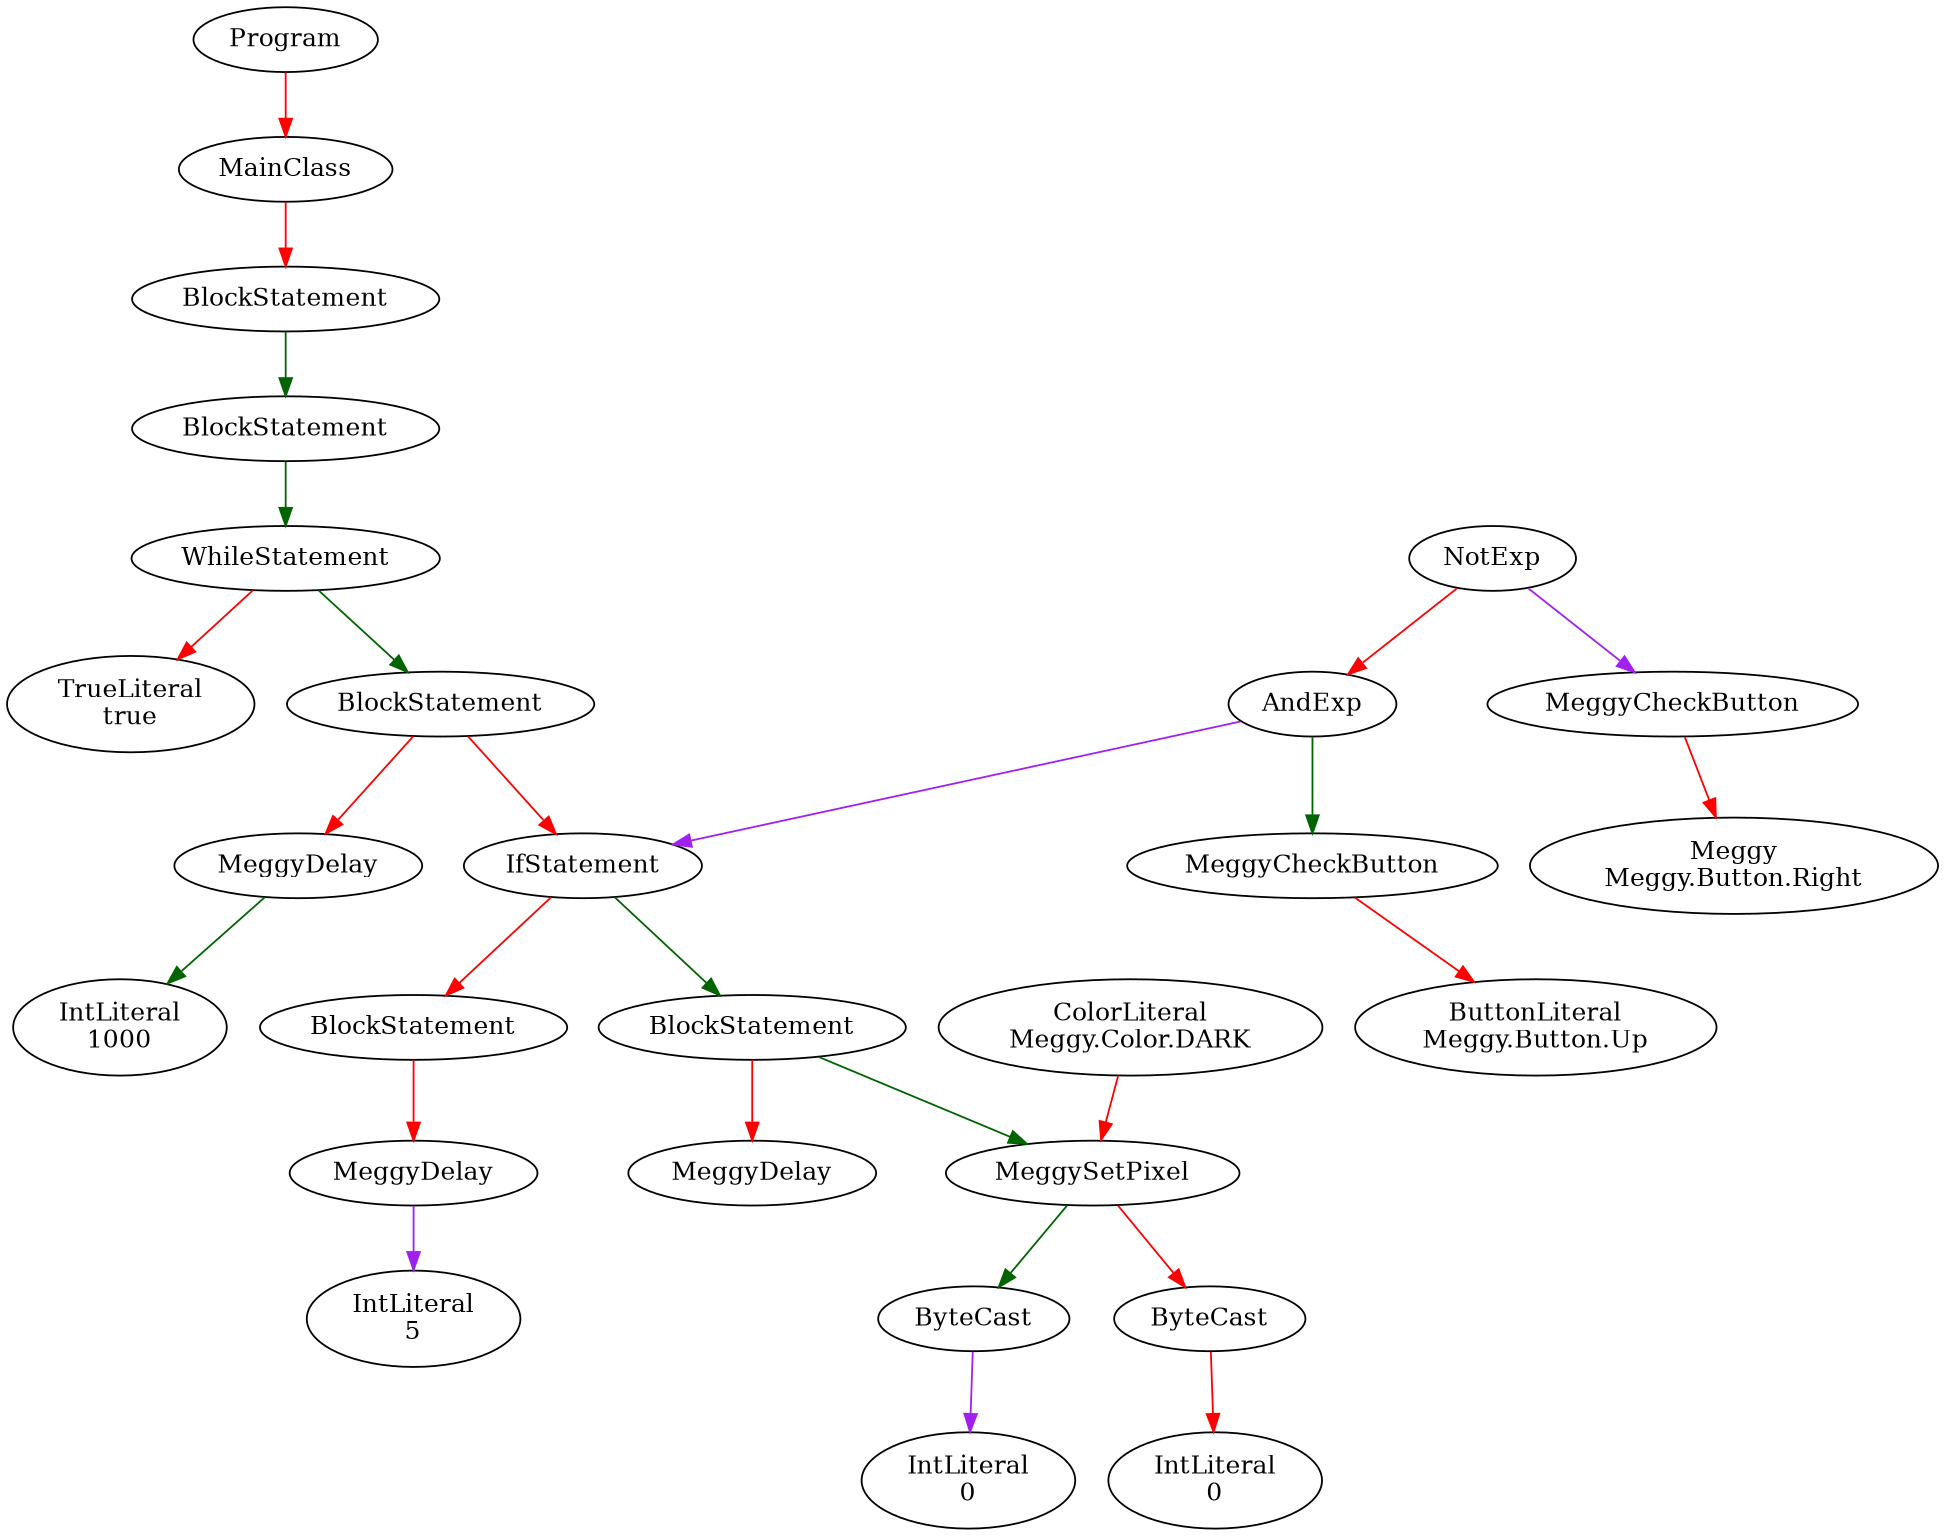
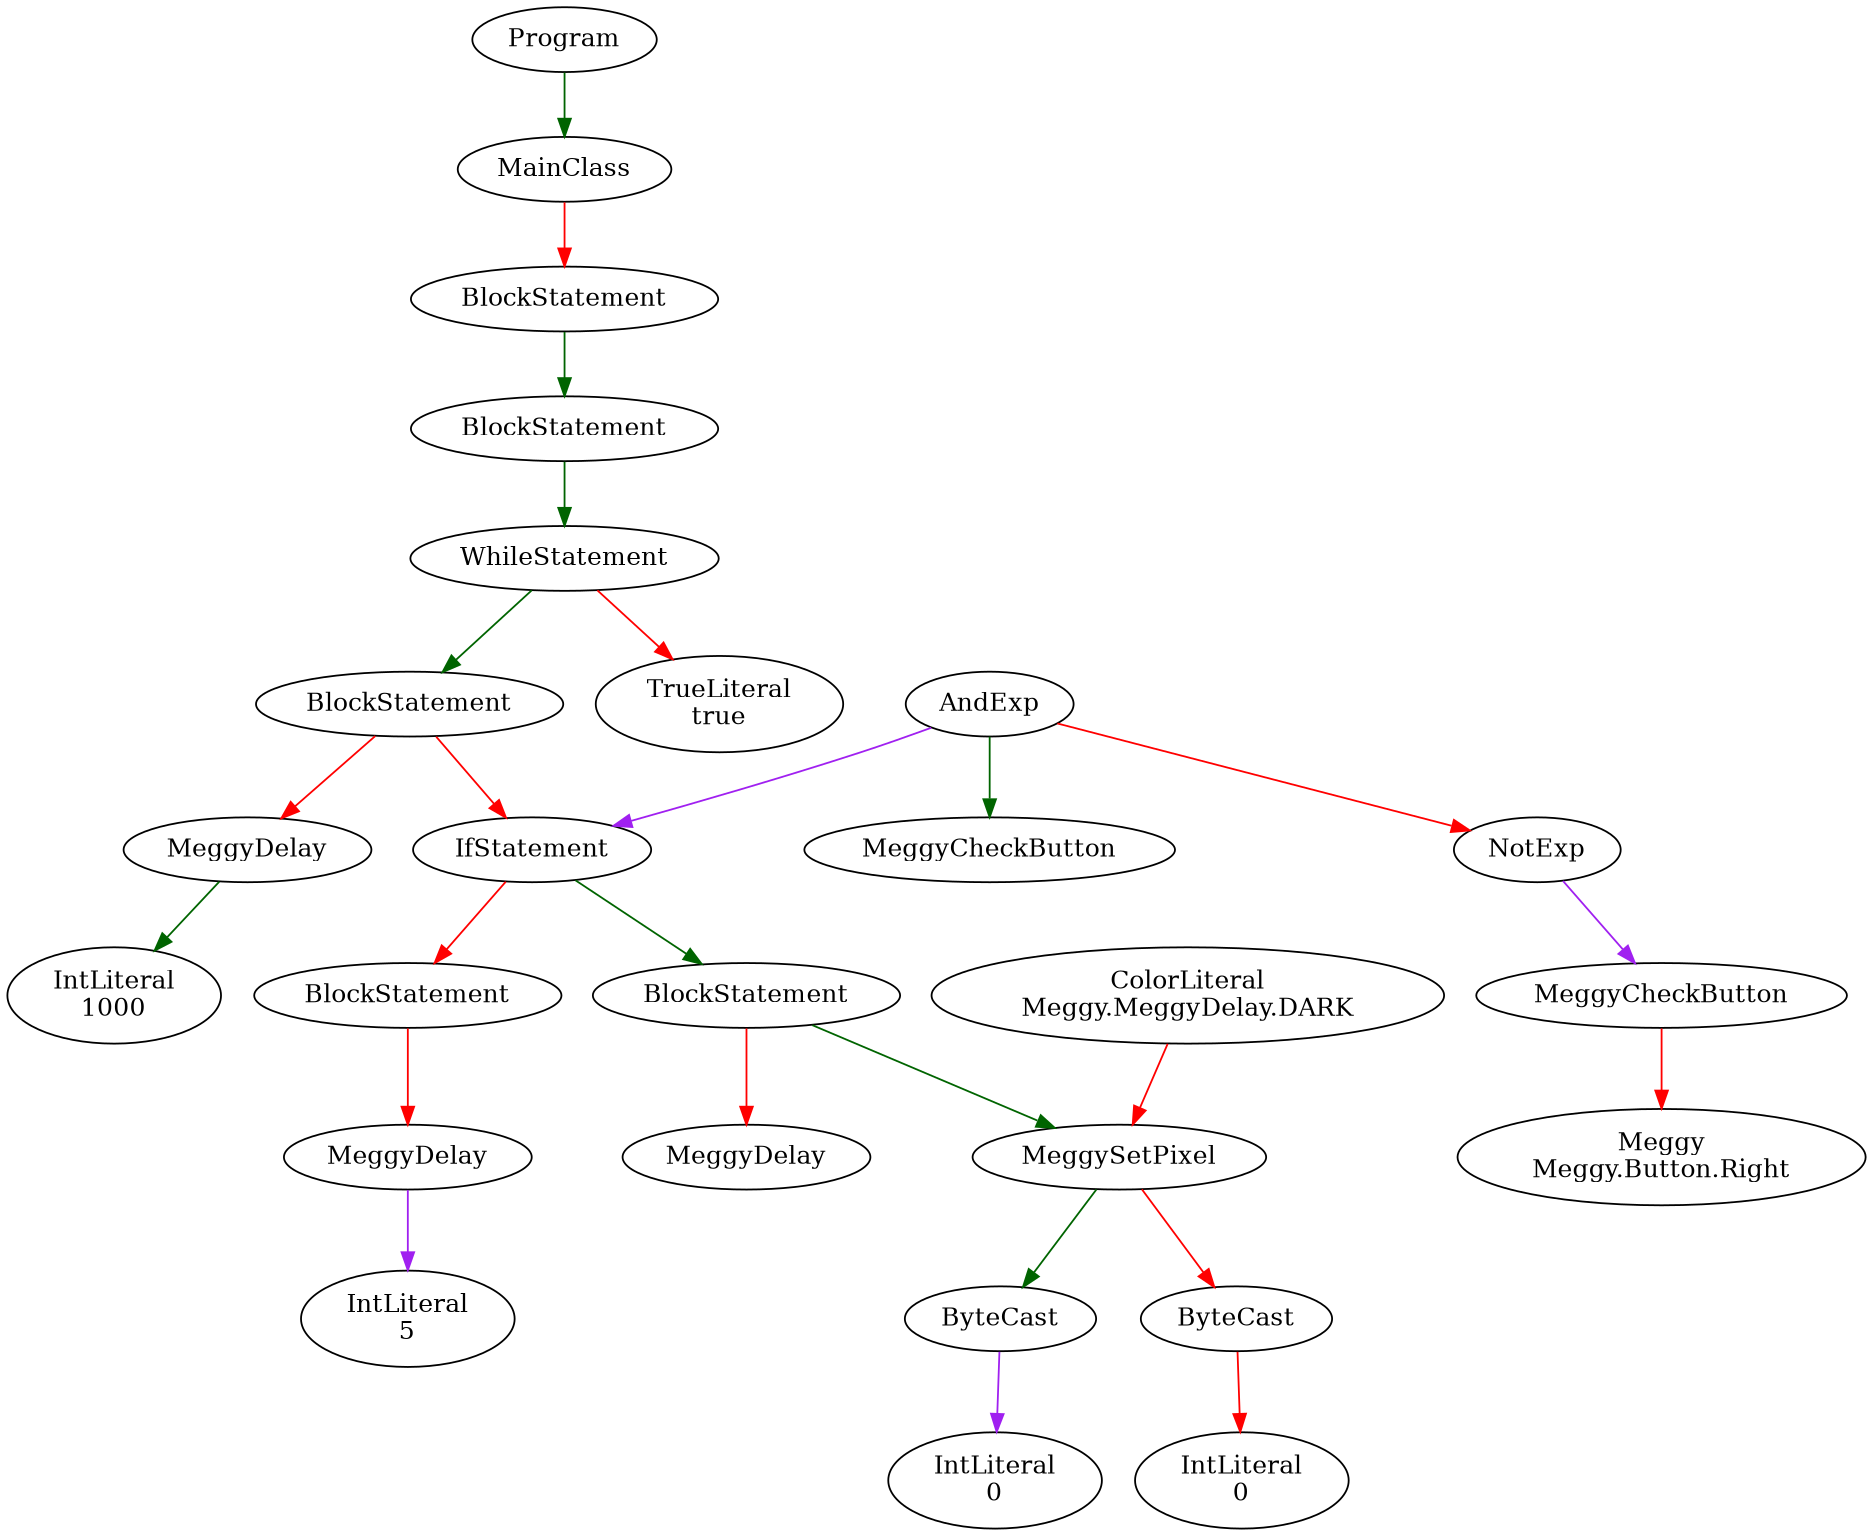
(286, 96) -> (565, 96)
(1410, 625) -> (1255, 775)
(1131, 1027) -> (1188, 995)
(1536, 1027) -> none
